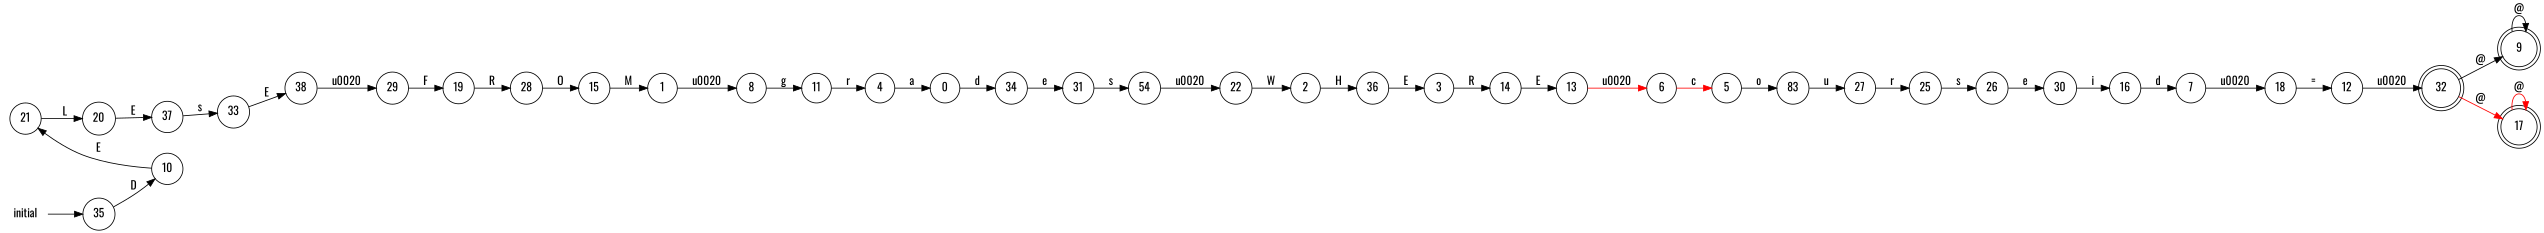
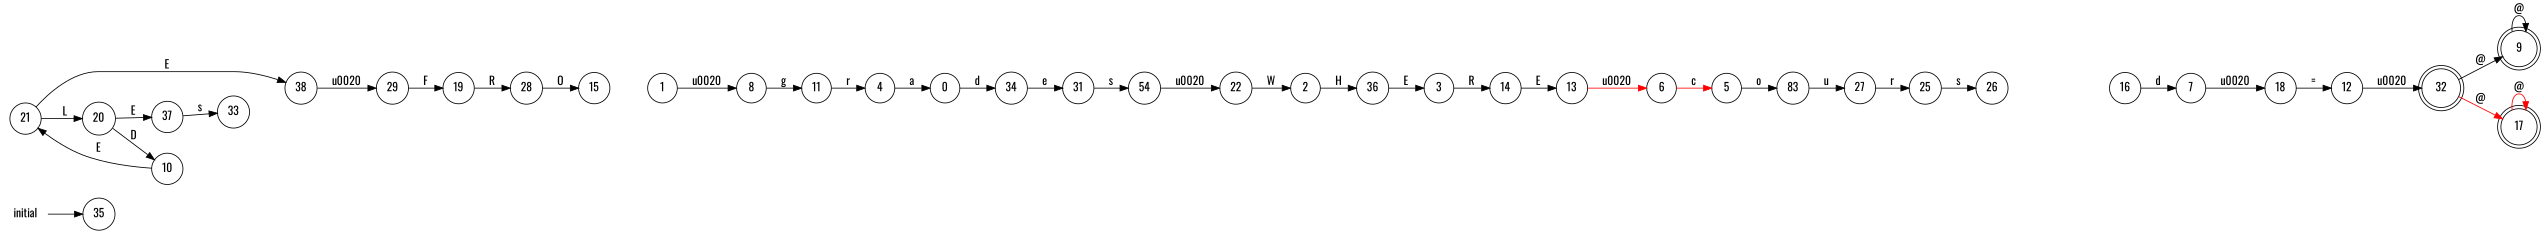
(625, 88) -> none
(2060, 88) -> none
(263, 102) -> (152, 72)
(132, 196) -> (130, 141)
